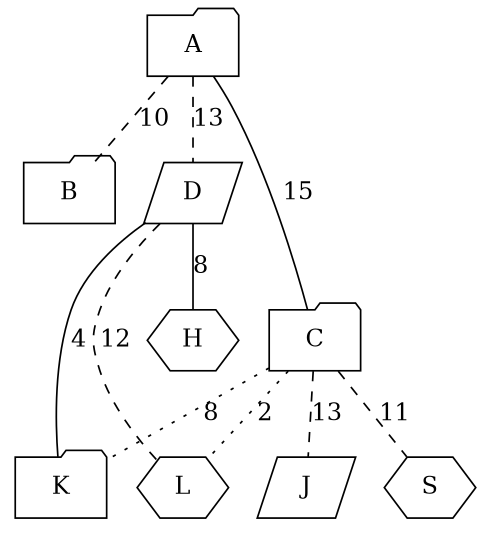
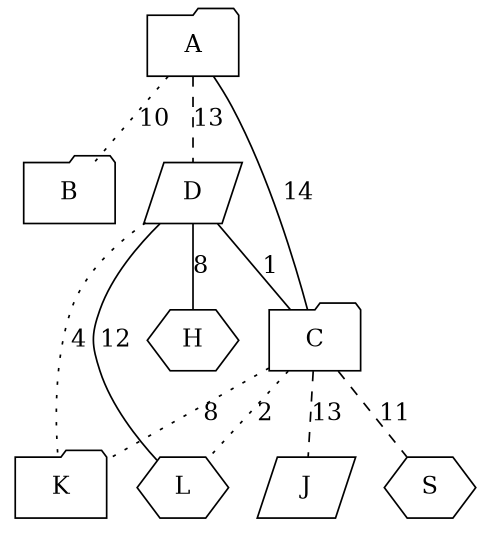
(131, 119) -> (131, 119)
(299, 193) -> (299, 193)
none -> (254, 267)
(67, 325) -> (67, 325)
(93, 341) -> (93, 341)
